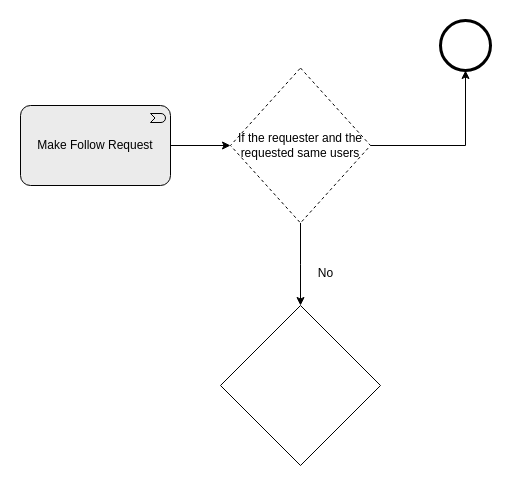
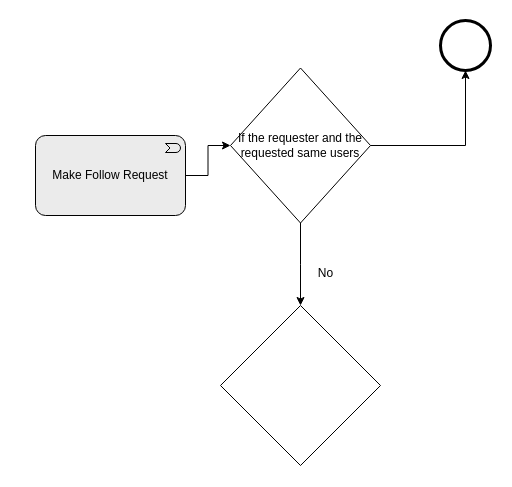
(96, 146) -> (111, 176)
(301, 146) -> (301, 146)
